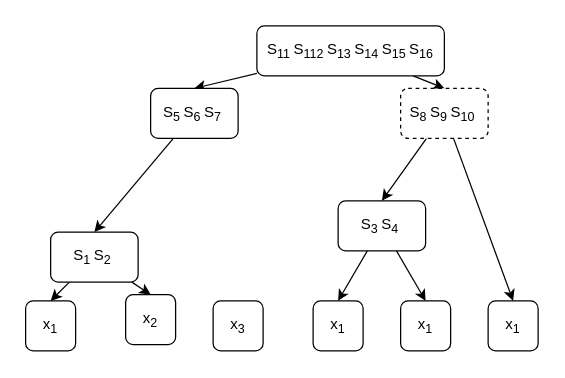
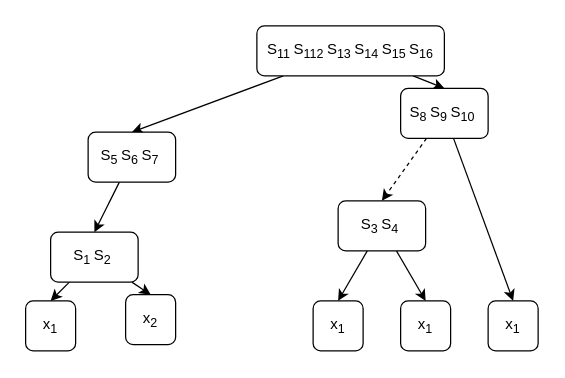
(194, 113) -> (132, 157)
(444, 113) -> (444, 113)
(407, 166) -> (407, 166)
(238, 326) -> none
